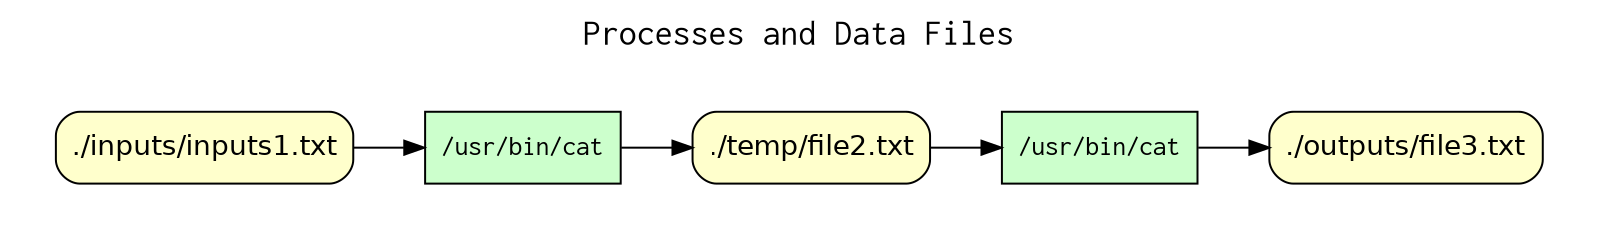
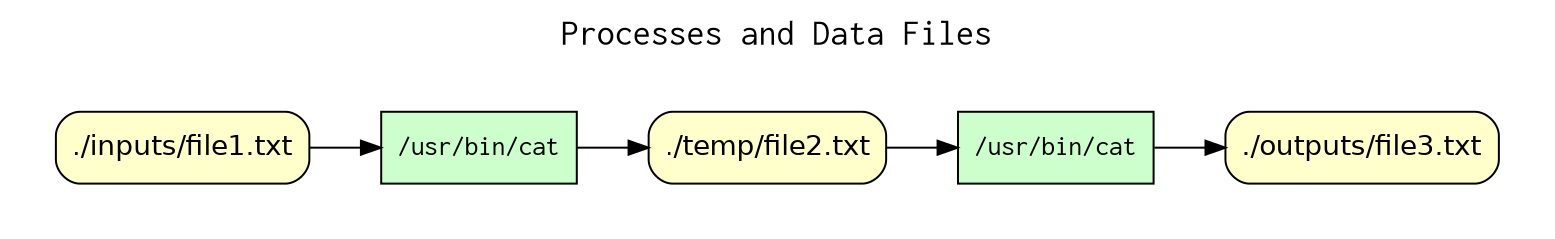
(205, 148) -> (183, 148)
